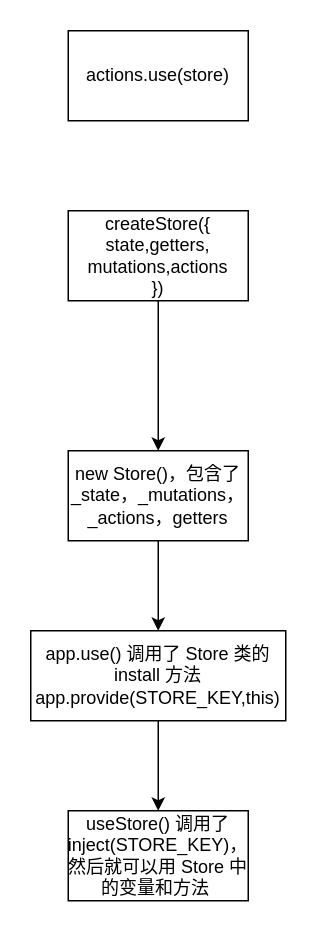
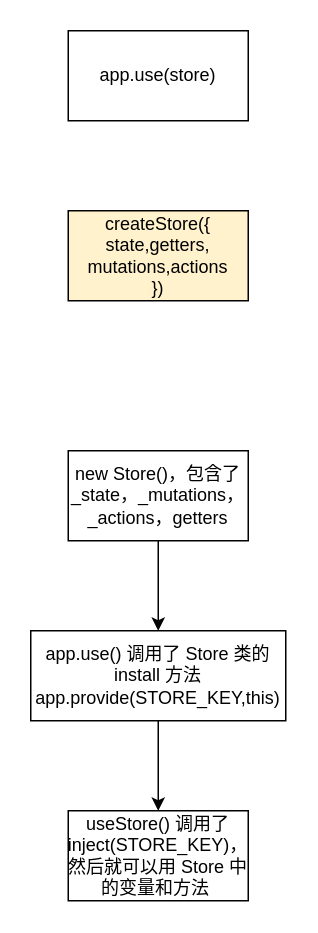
(158, 76) -> (158, 76)
(158, 256) -> (158, 256)
(158, 371) -> none
